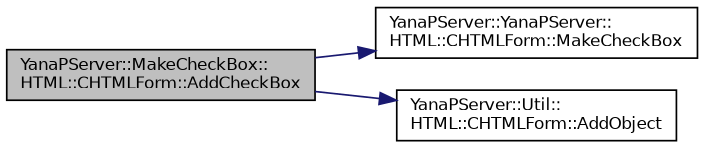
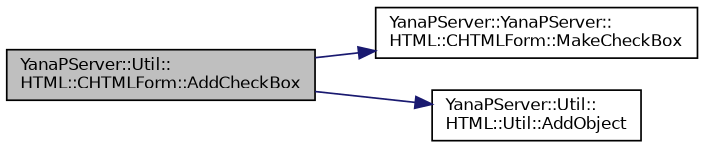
(161, 75) -> (161, 75)
(537, 115) -> (537, 115)
